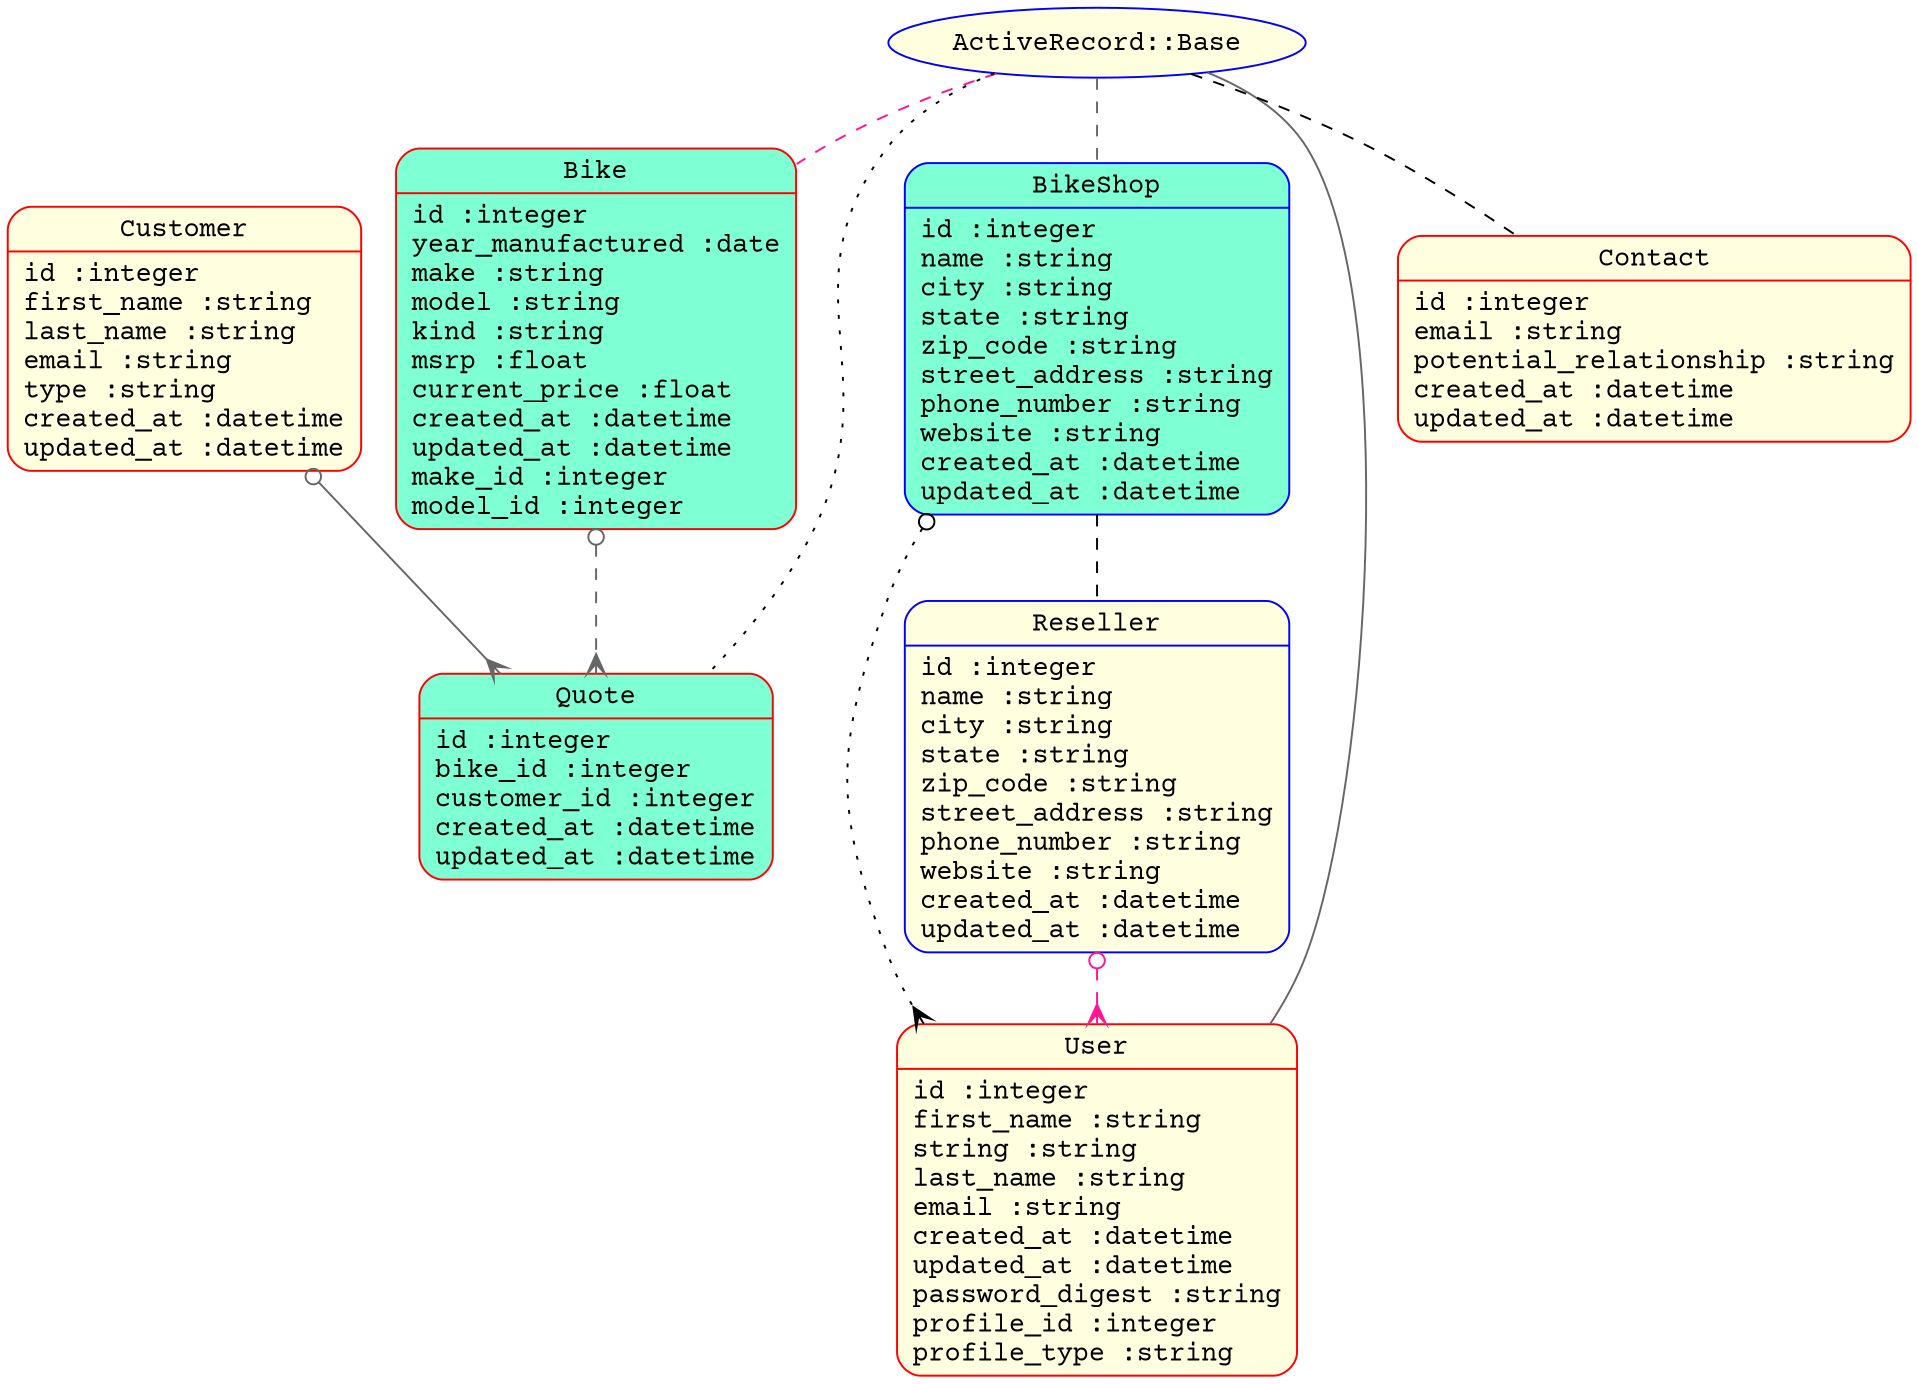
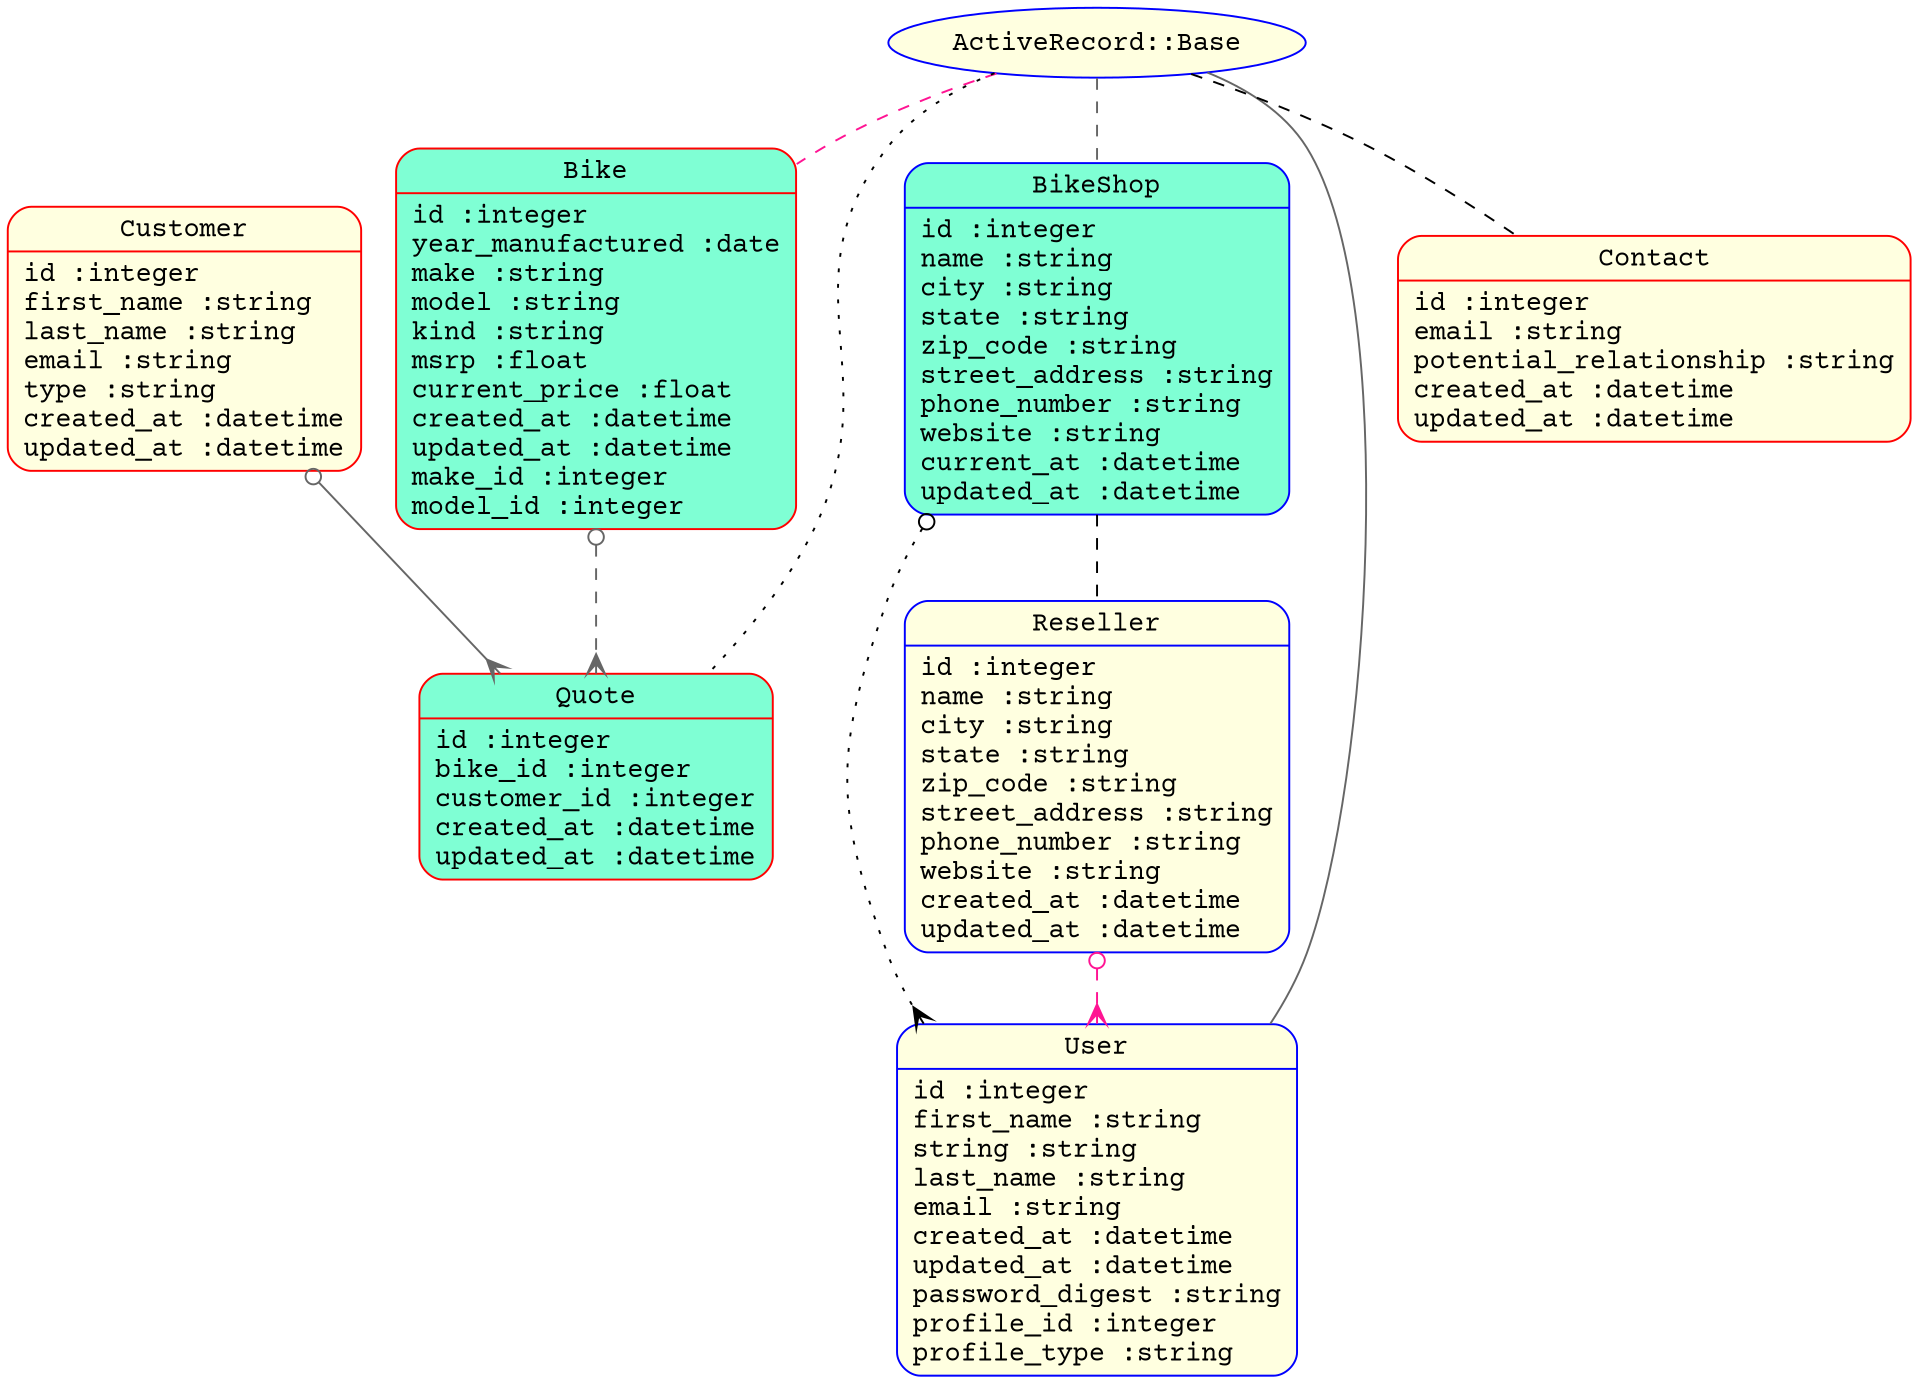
(1082, 462) -> (1082, 462)
(1097, 1200) -> (1097, 1200)
